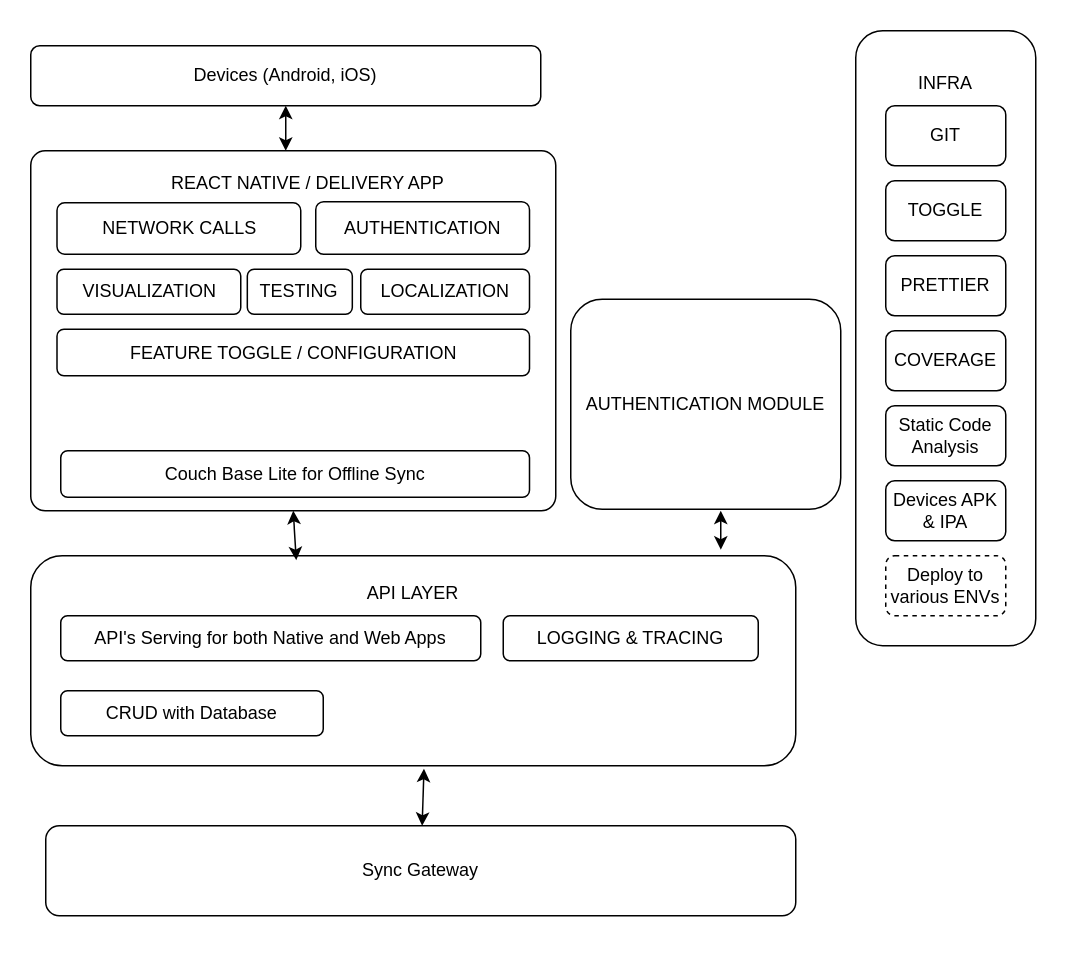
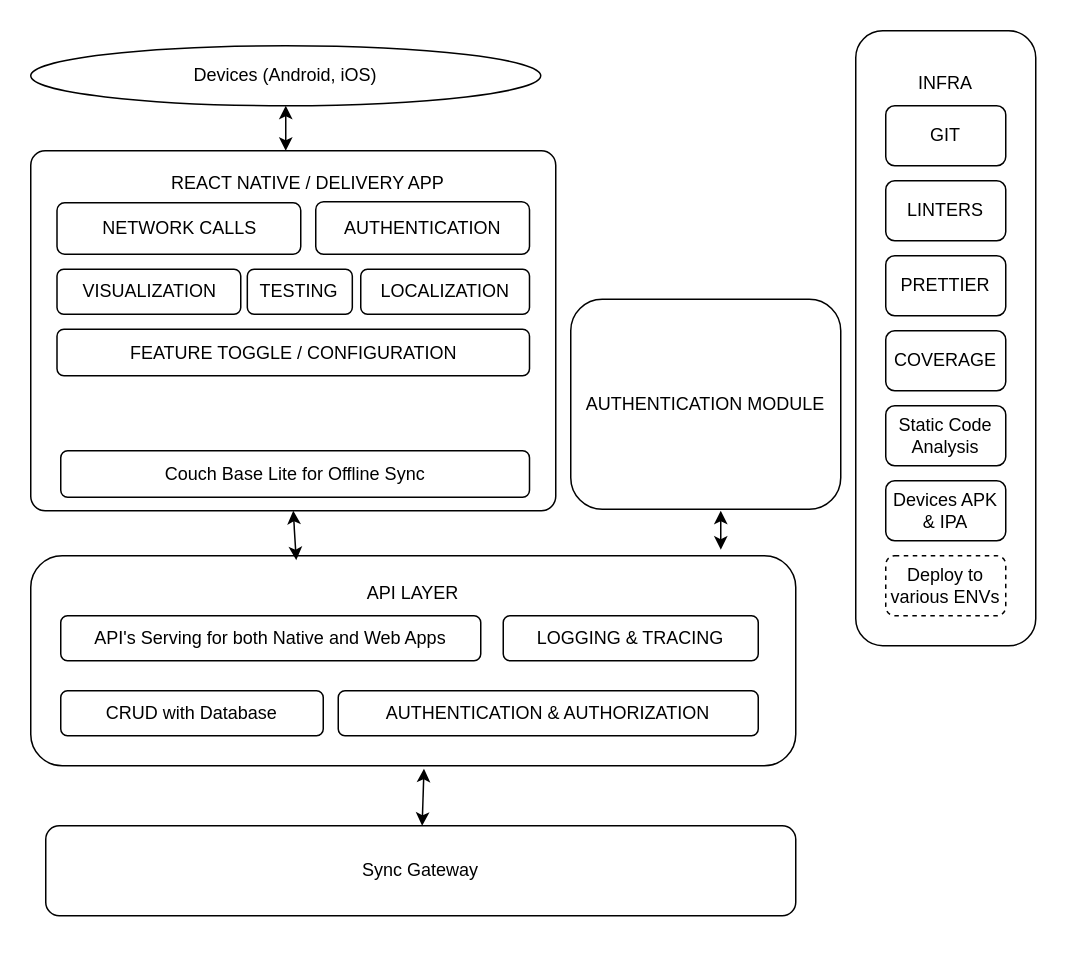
(286, 76) -> (286, 76)
(946, 211) -> (946, 211)
none -> (548, 713)
